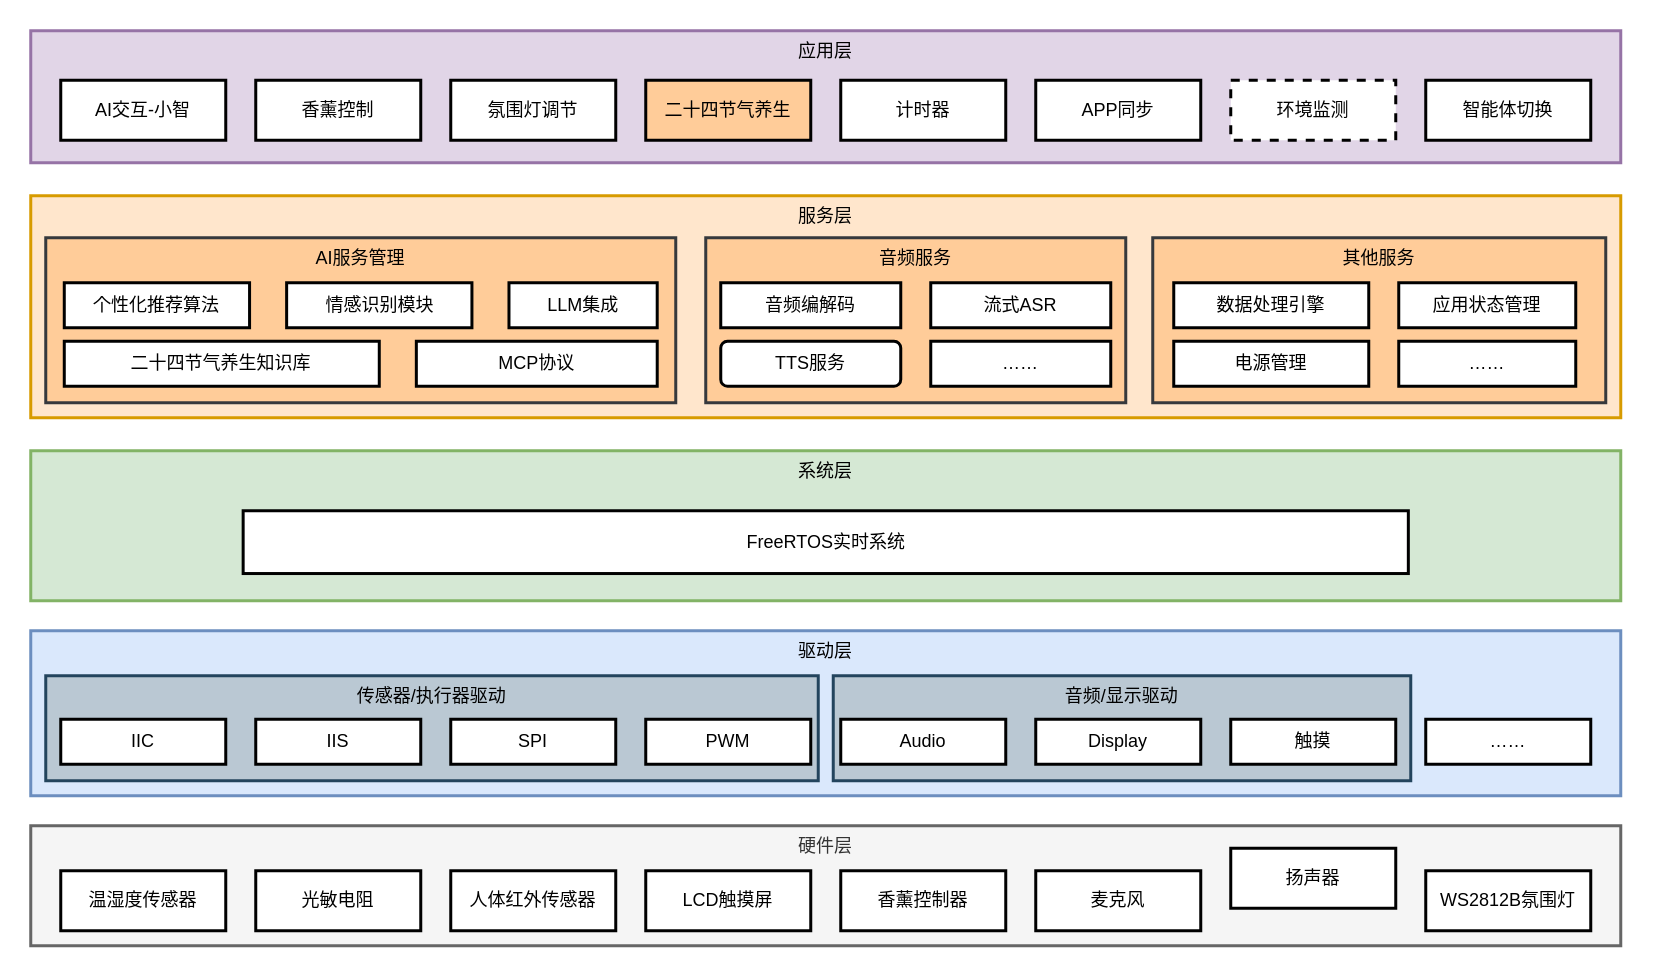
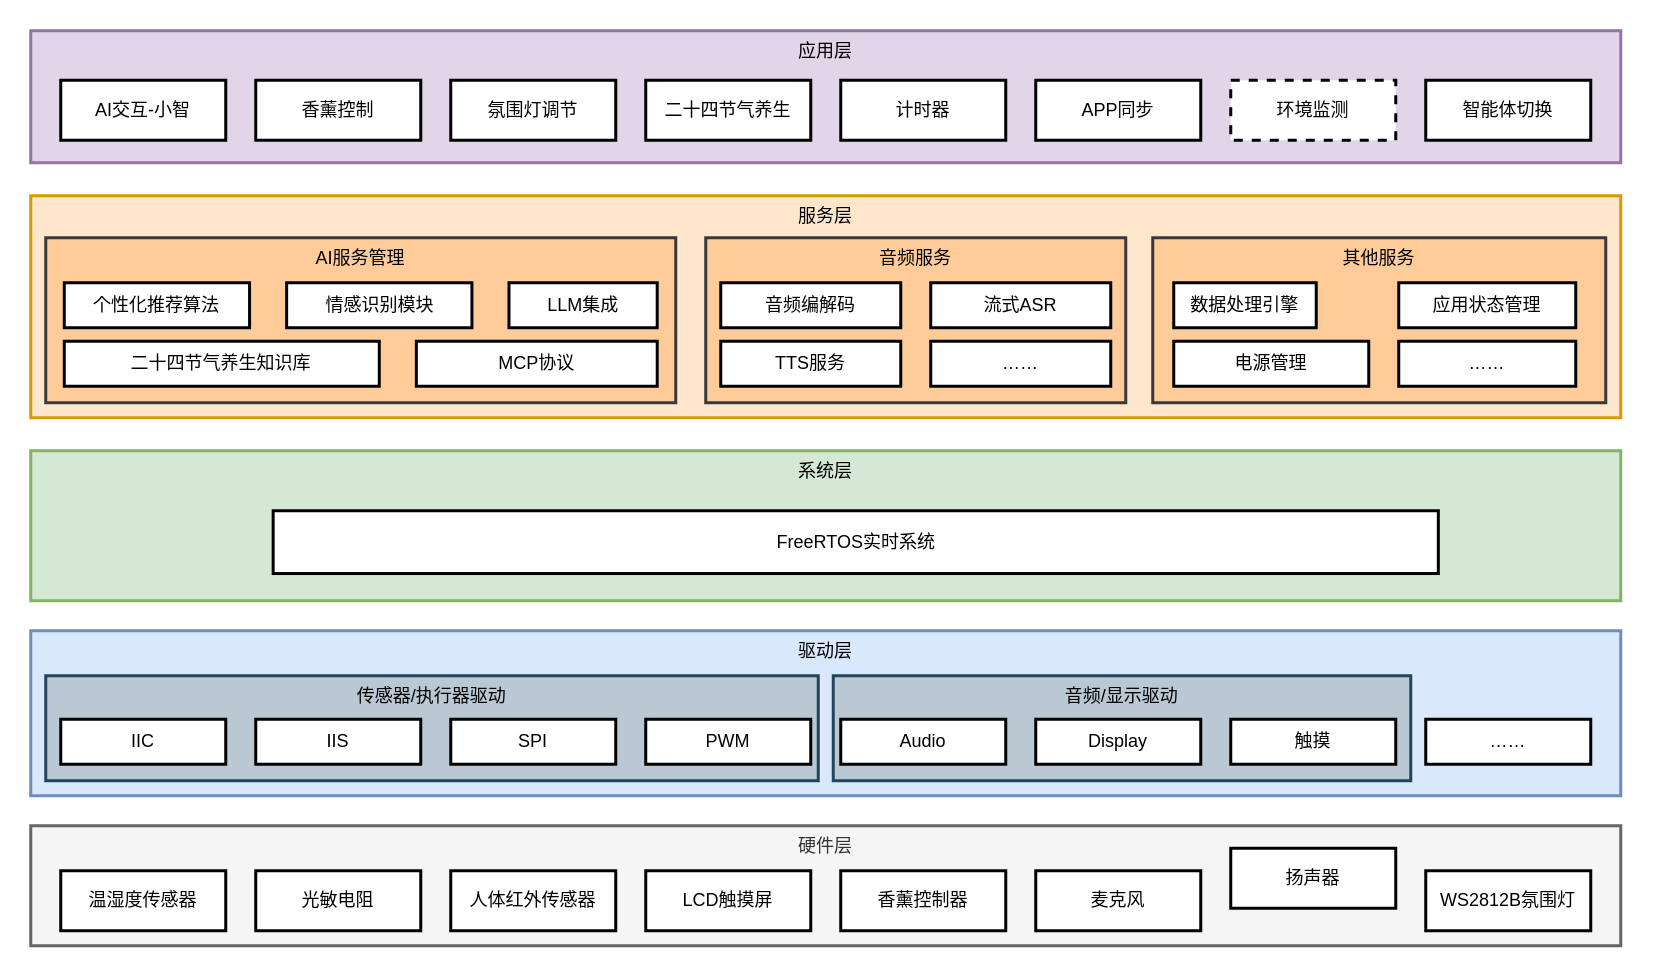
(728, 110) -> (728, 110)
(1271, 305) -> (1245, 305)
(811, 364) -> (811, 364)
(826, 542) -> (856, 542)
